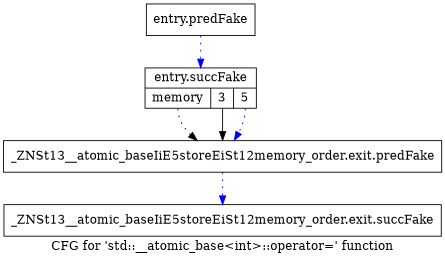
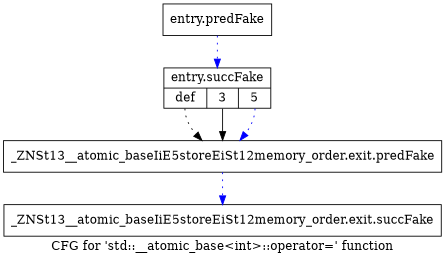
(178, 98) -> (185, 98)
